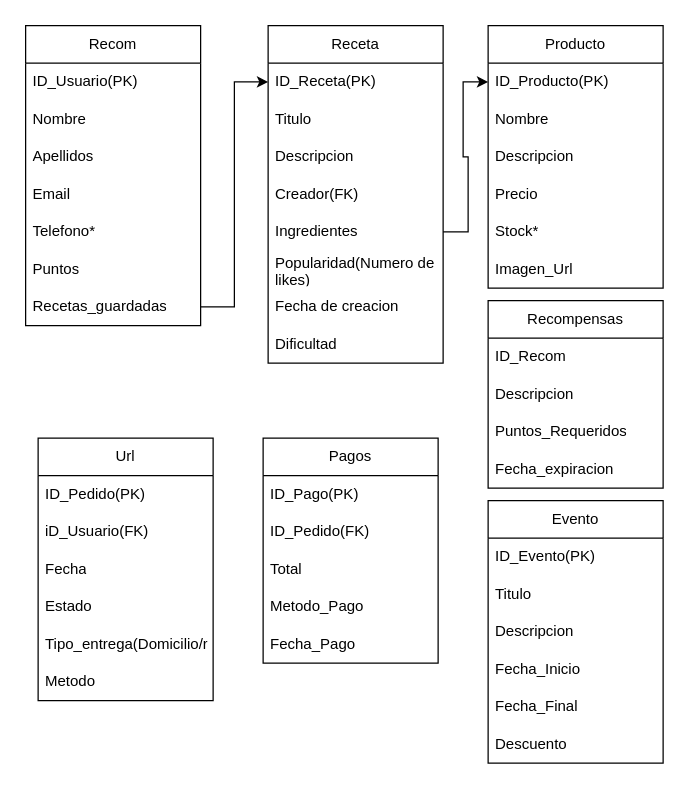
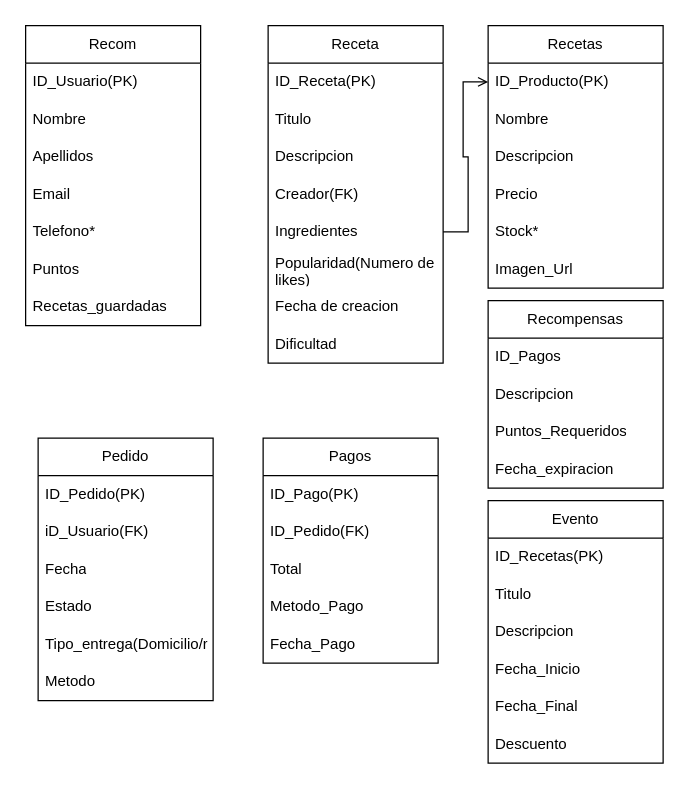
(576, 44) -> (576, 44)
(478, 82) -> (480, 82)
(234, 198) -> none
(529, 357) -> (529, 357)
(126, 457) -> (126, 457)
(550, 557) -> (554, 557)
